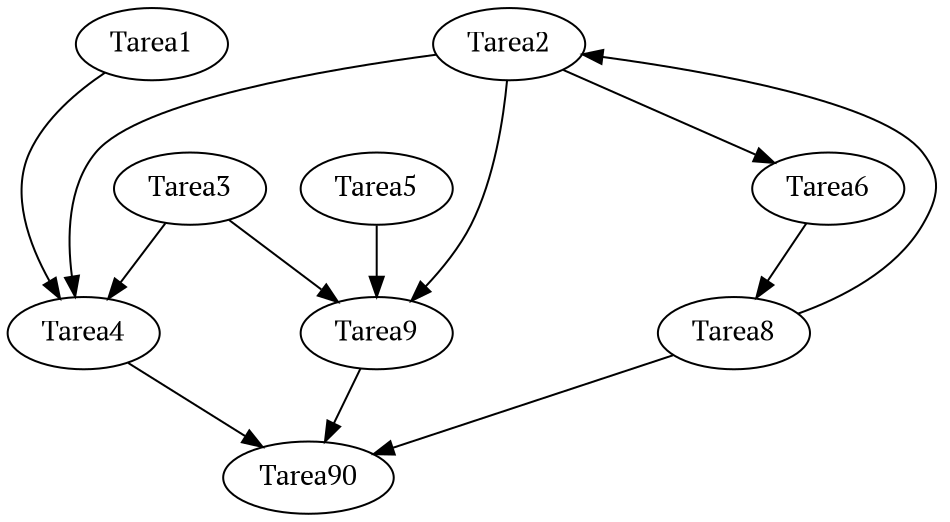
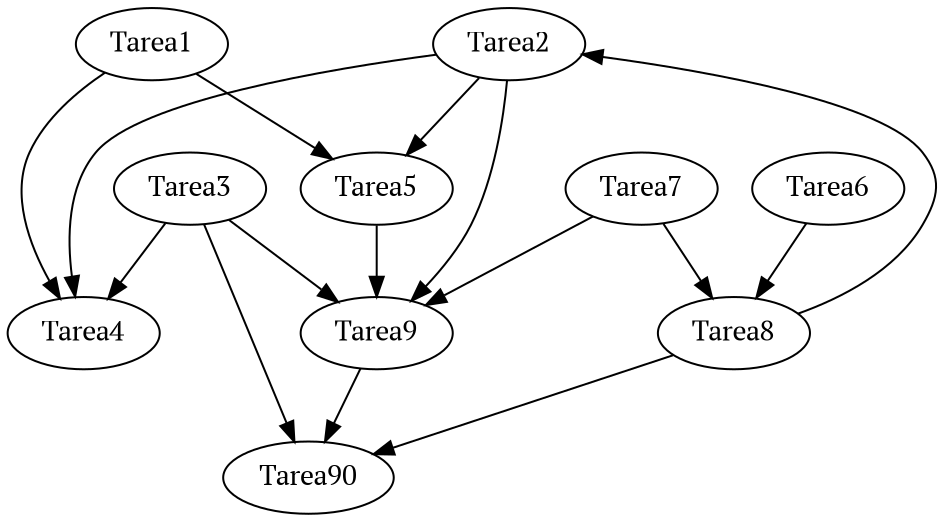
none -> (256, 111)
(659, 112) -> (450, 109)
none -> (642, 189)
(187, 399) -> (245, 324)
